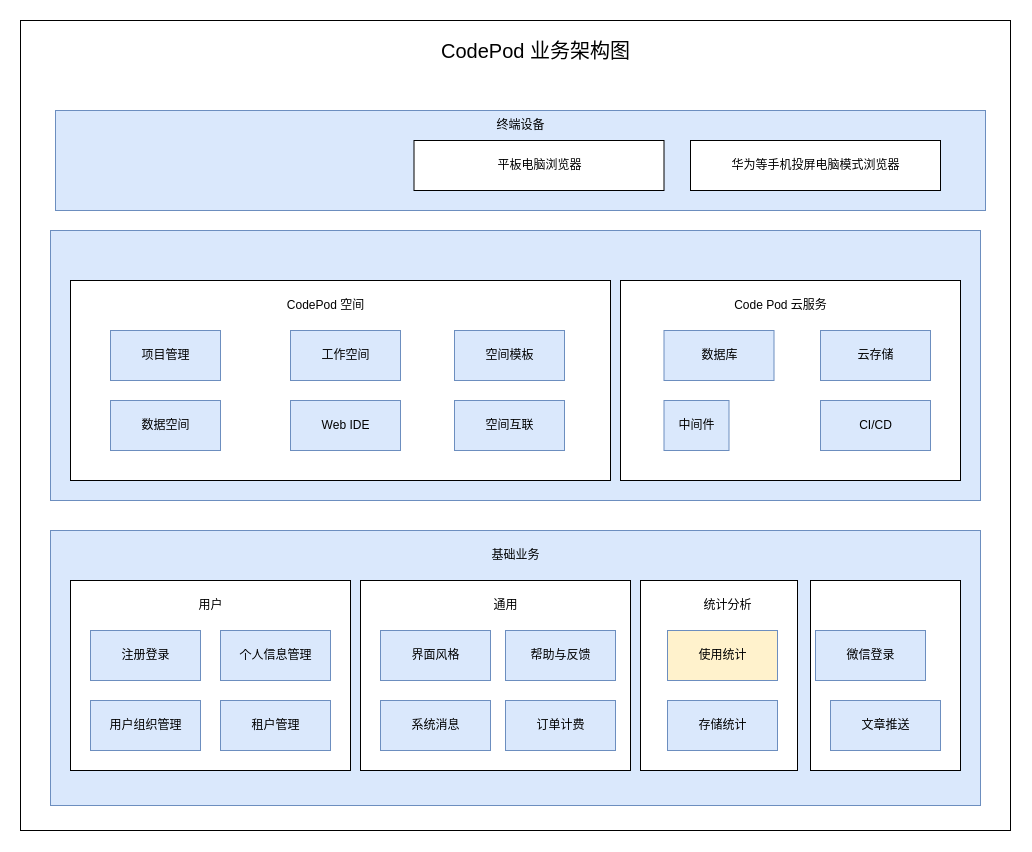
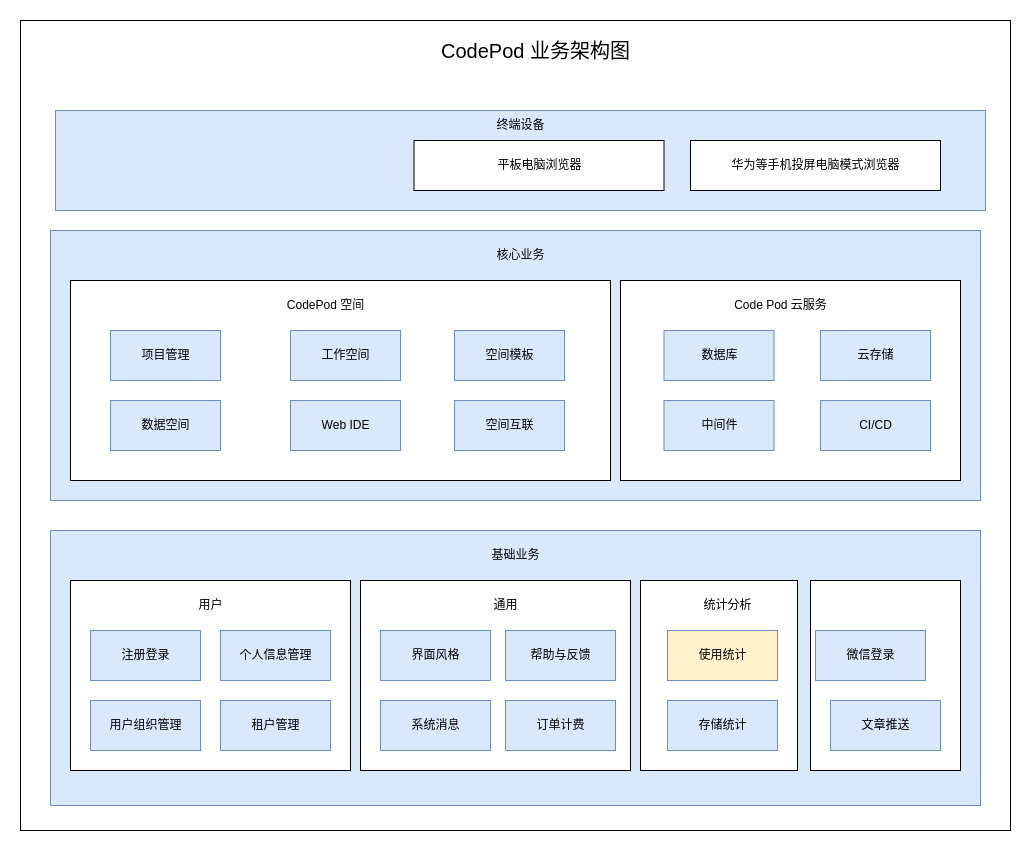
none -> (521, 256)
(697, 426) -> (719, 426)
